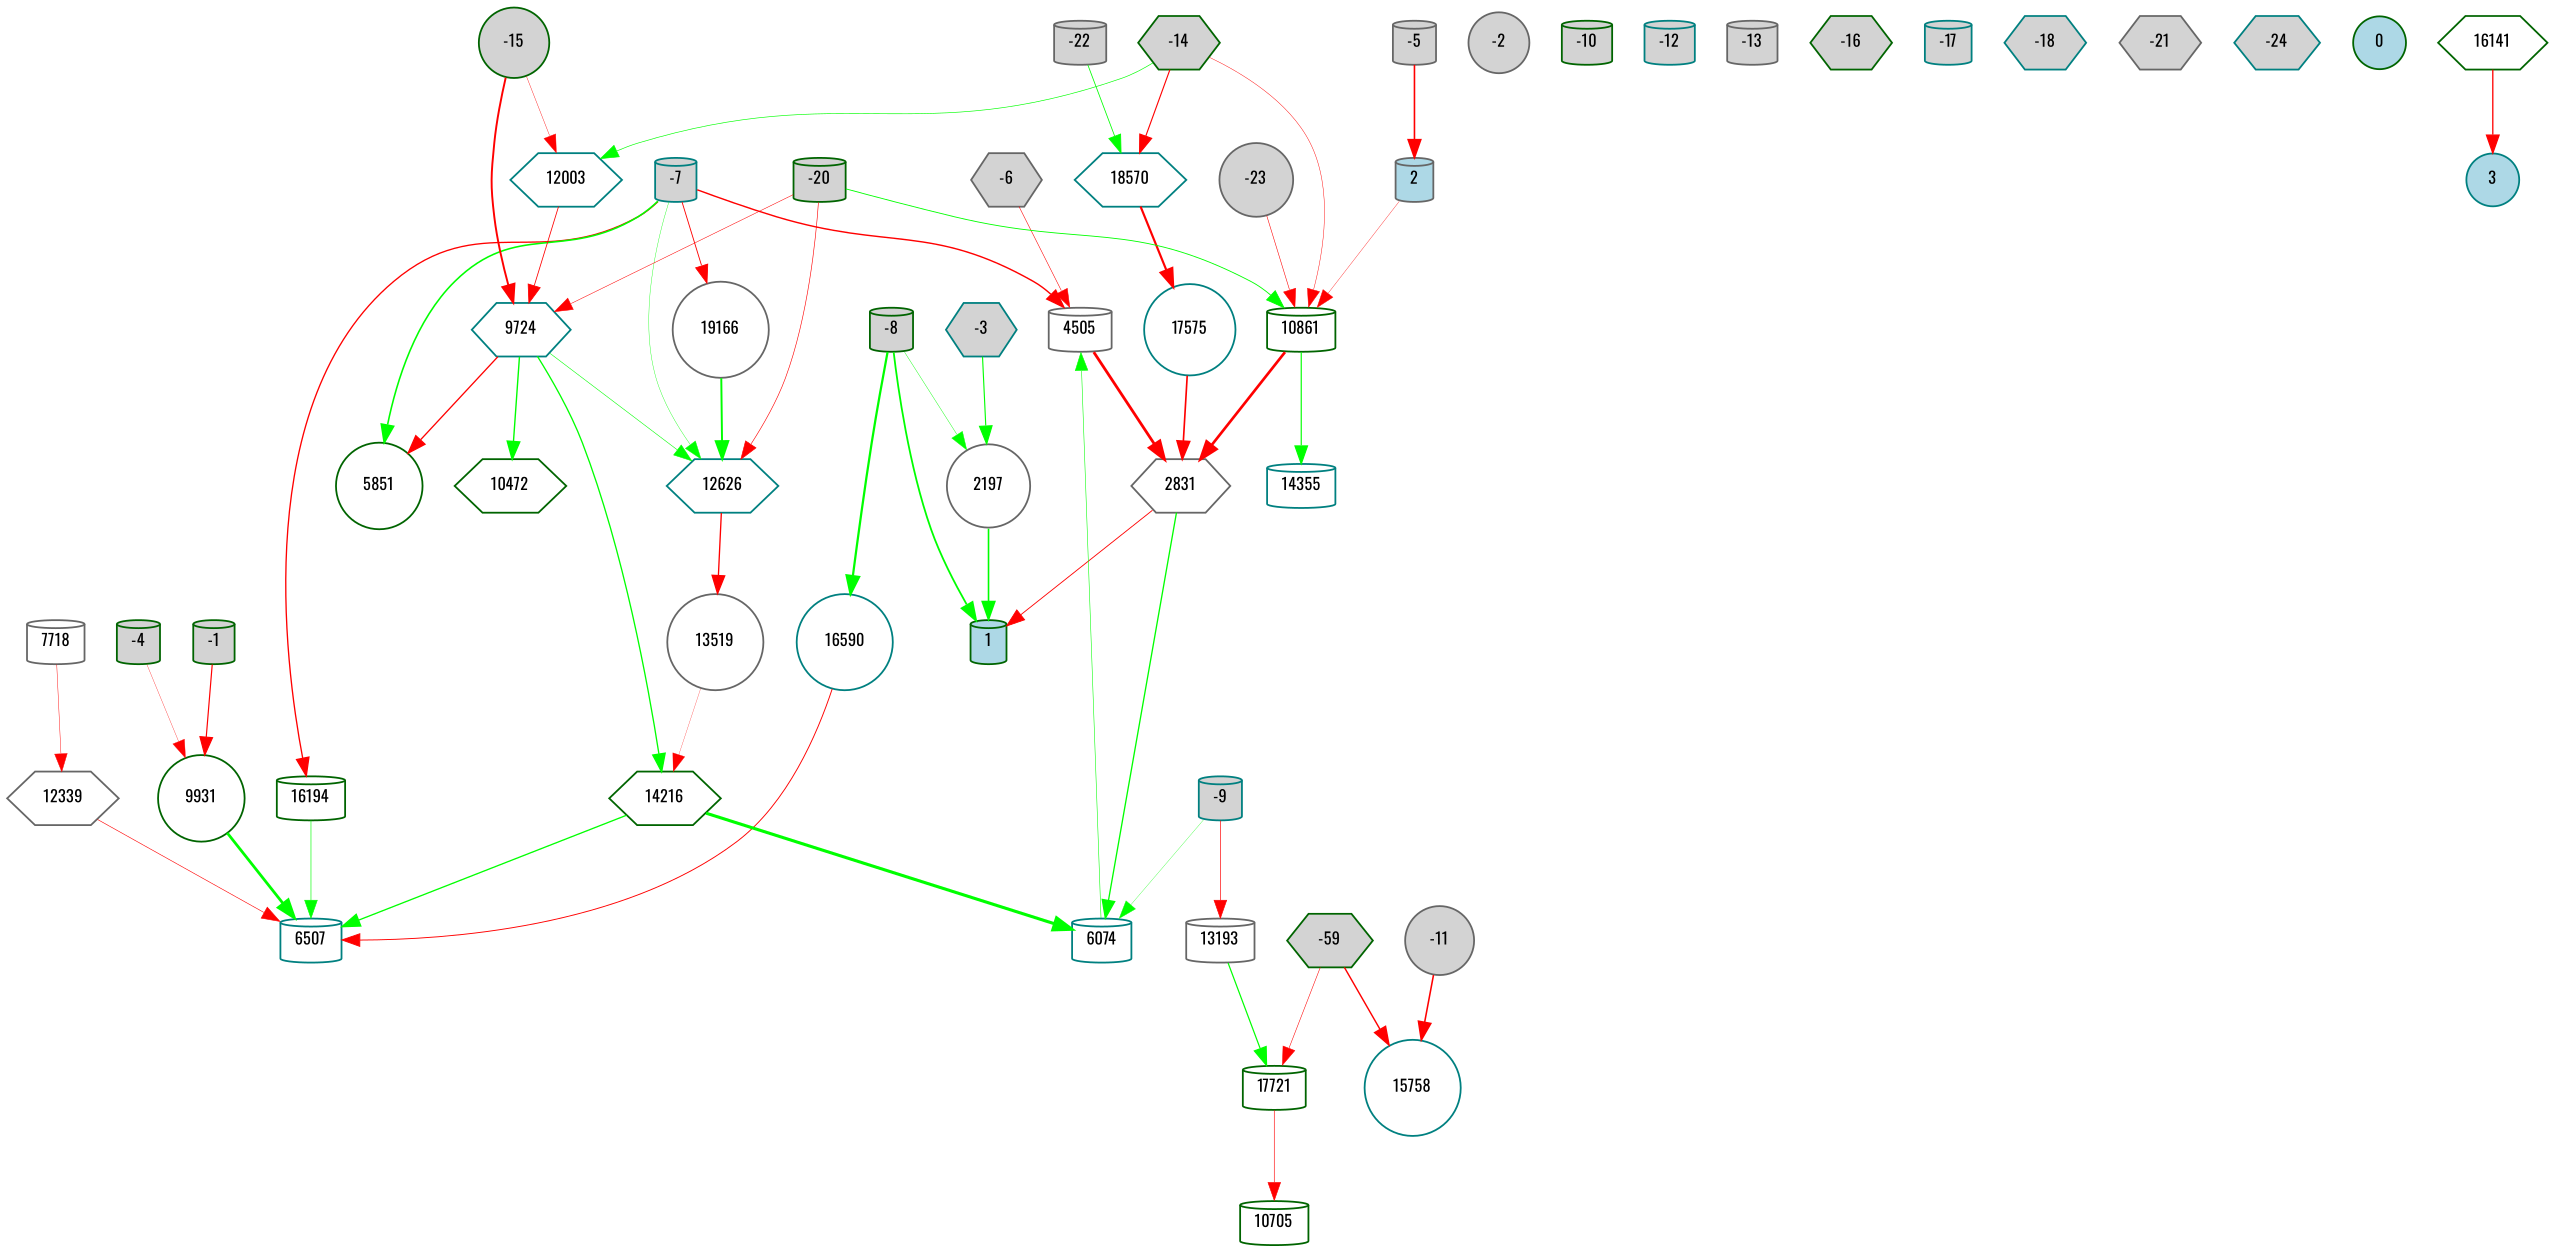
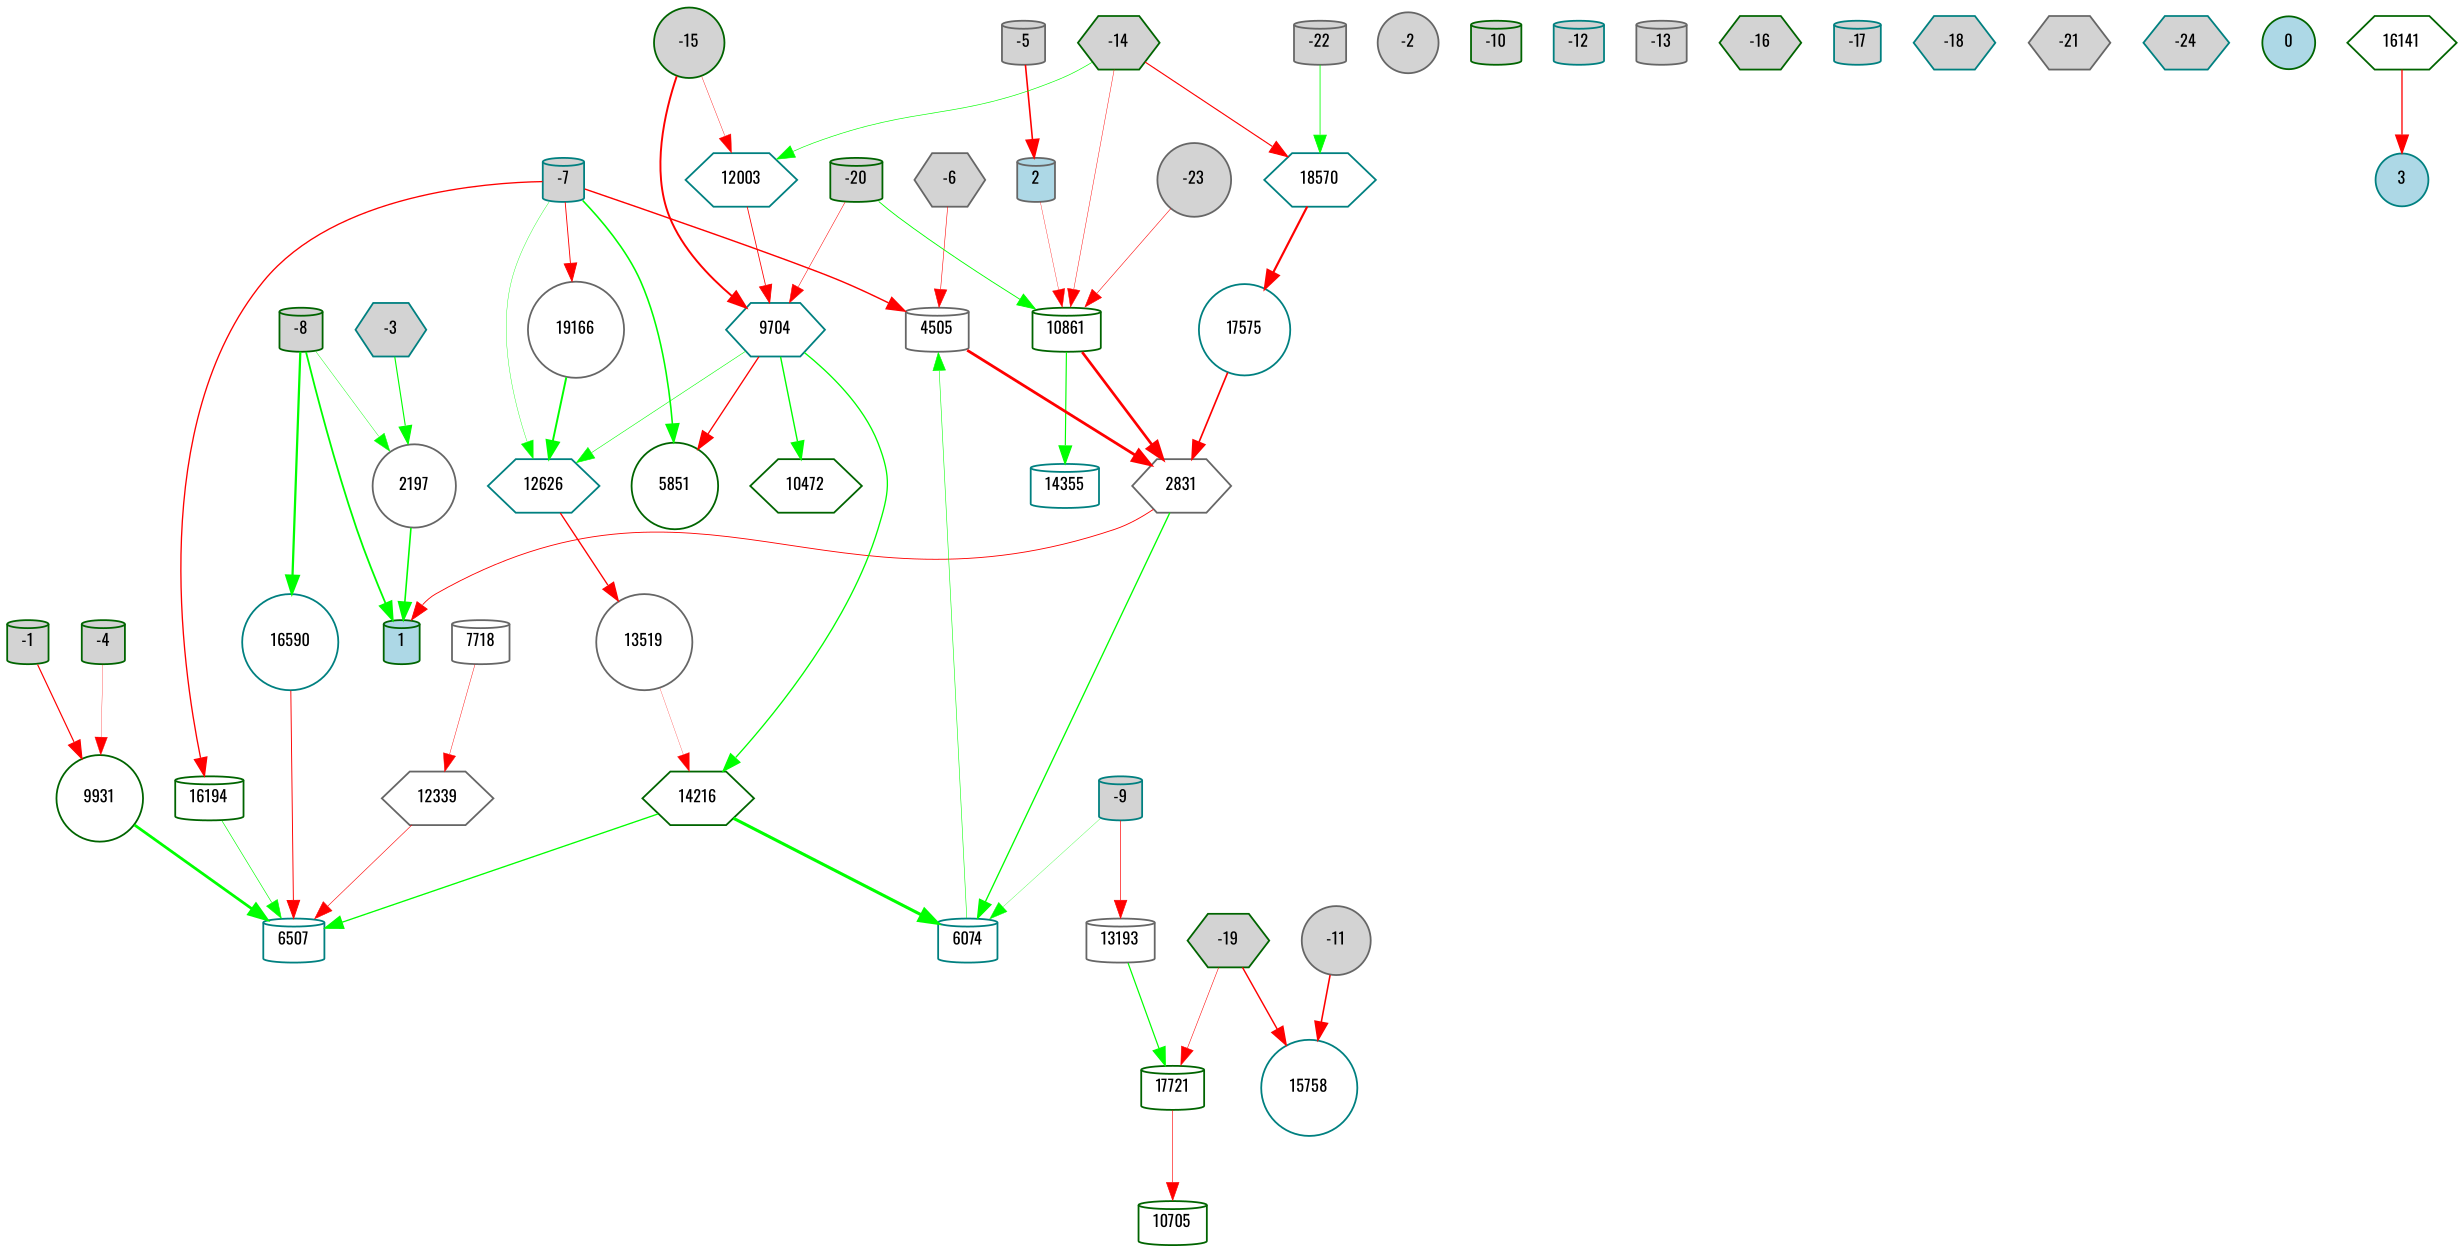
(800, 328) -> none
(521, 330) -> (776, 330)
(1330, 941) -> (1228, 941)
